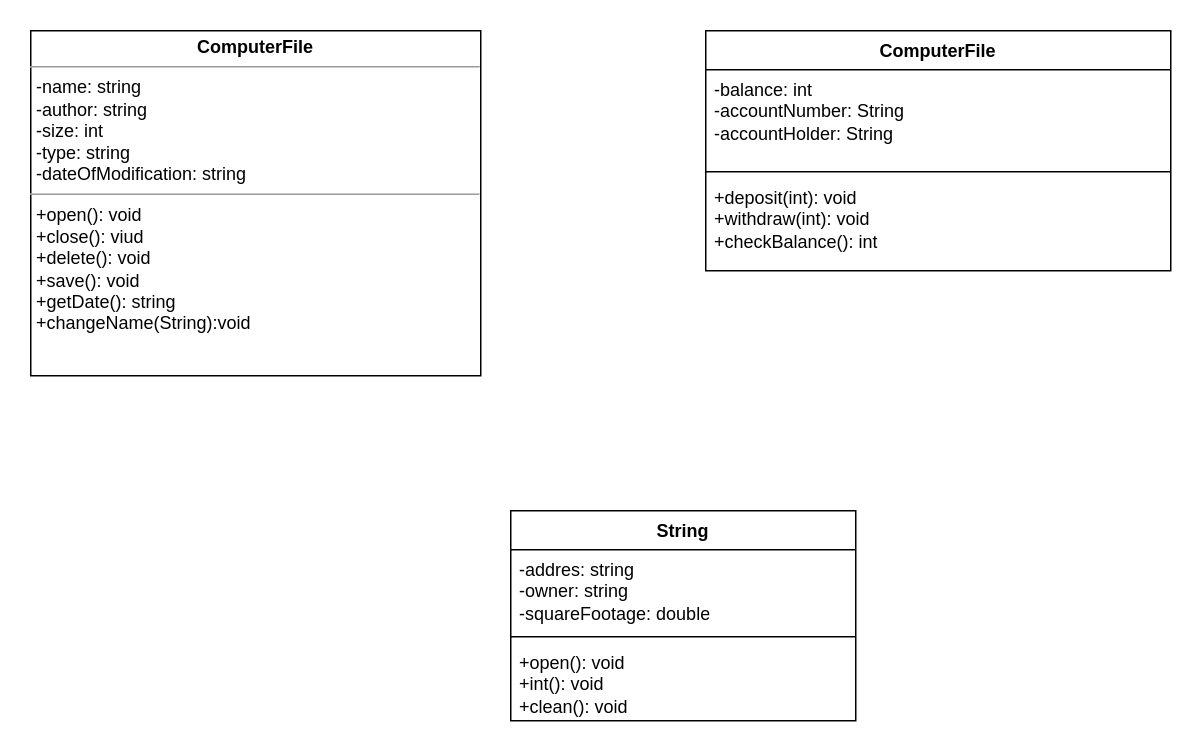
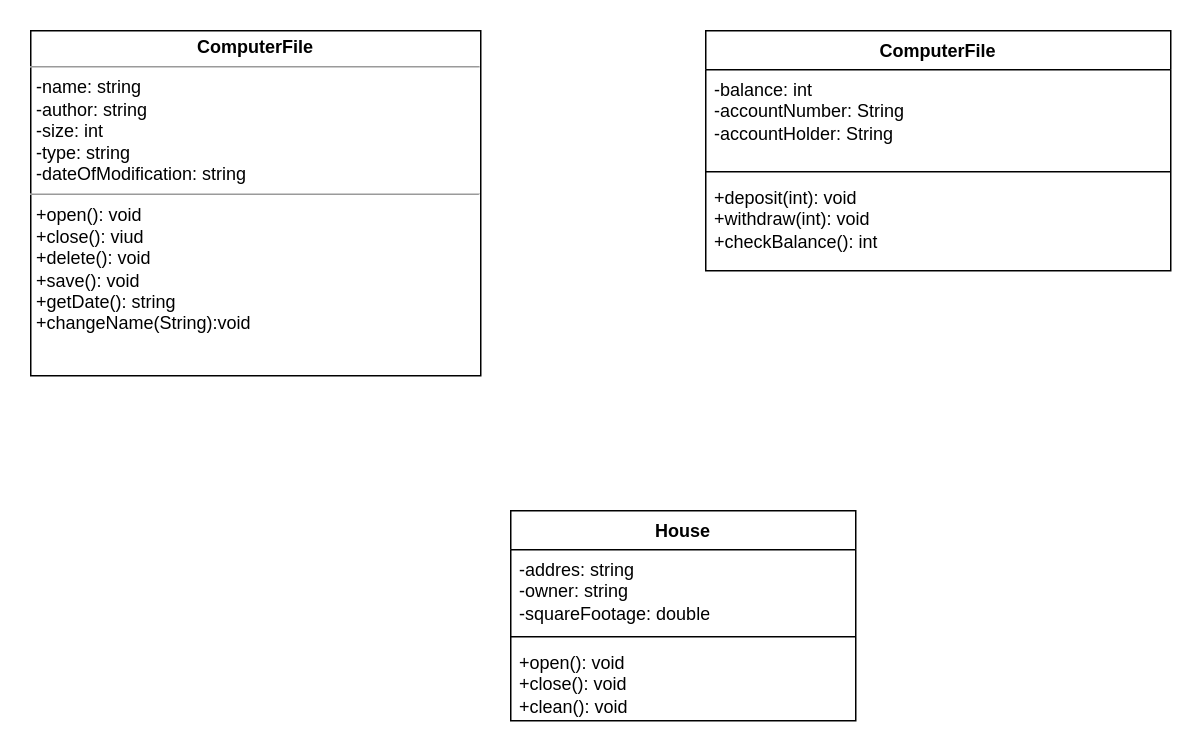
(683, 532) -> (683, 532)
(581, 686) -> (581, 686)
